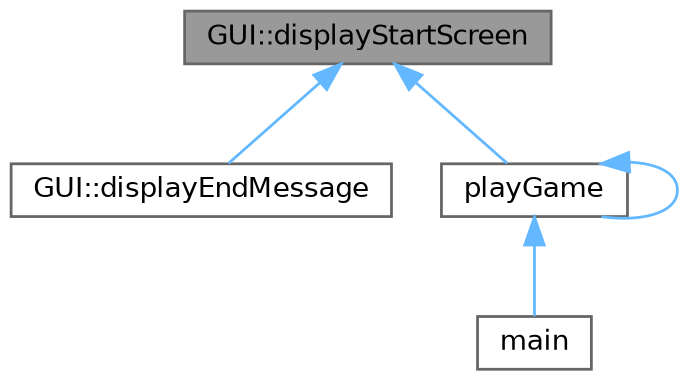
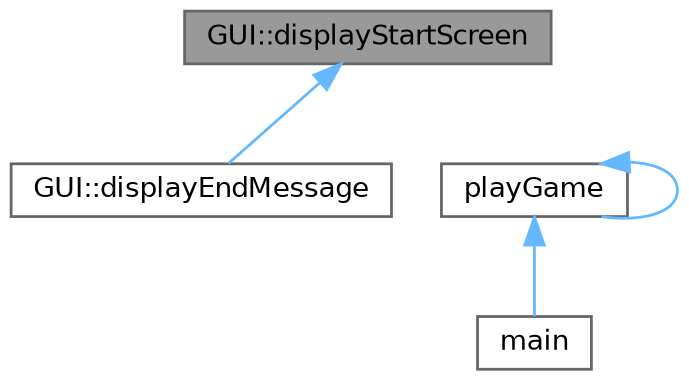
(461, 123) -> none
